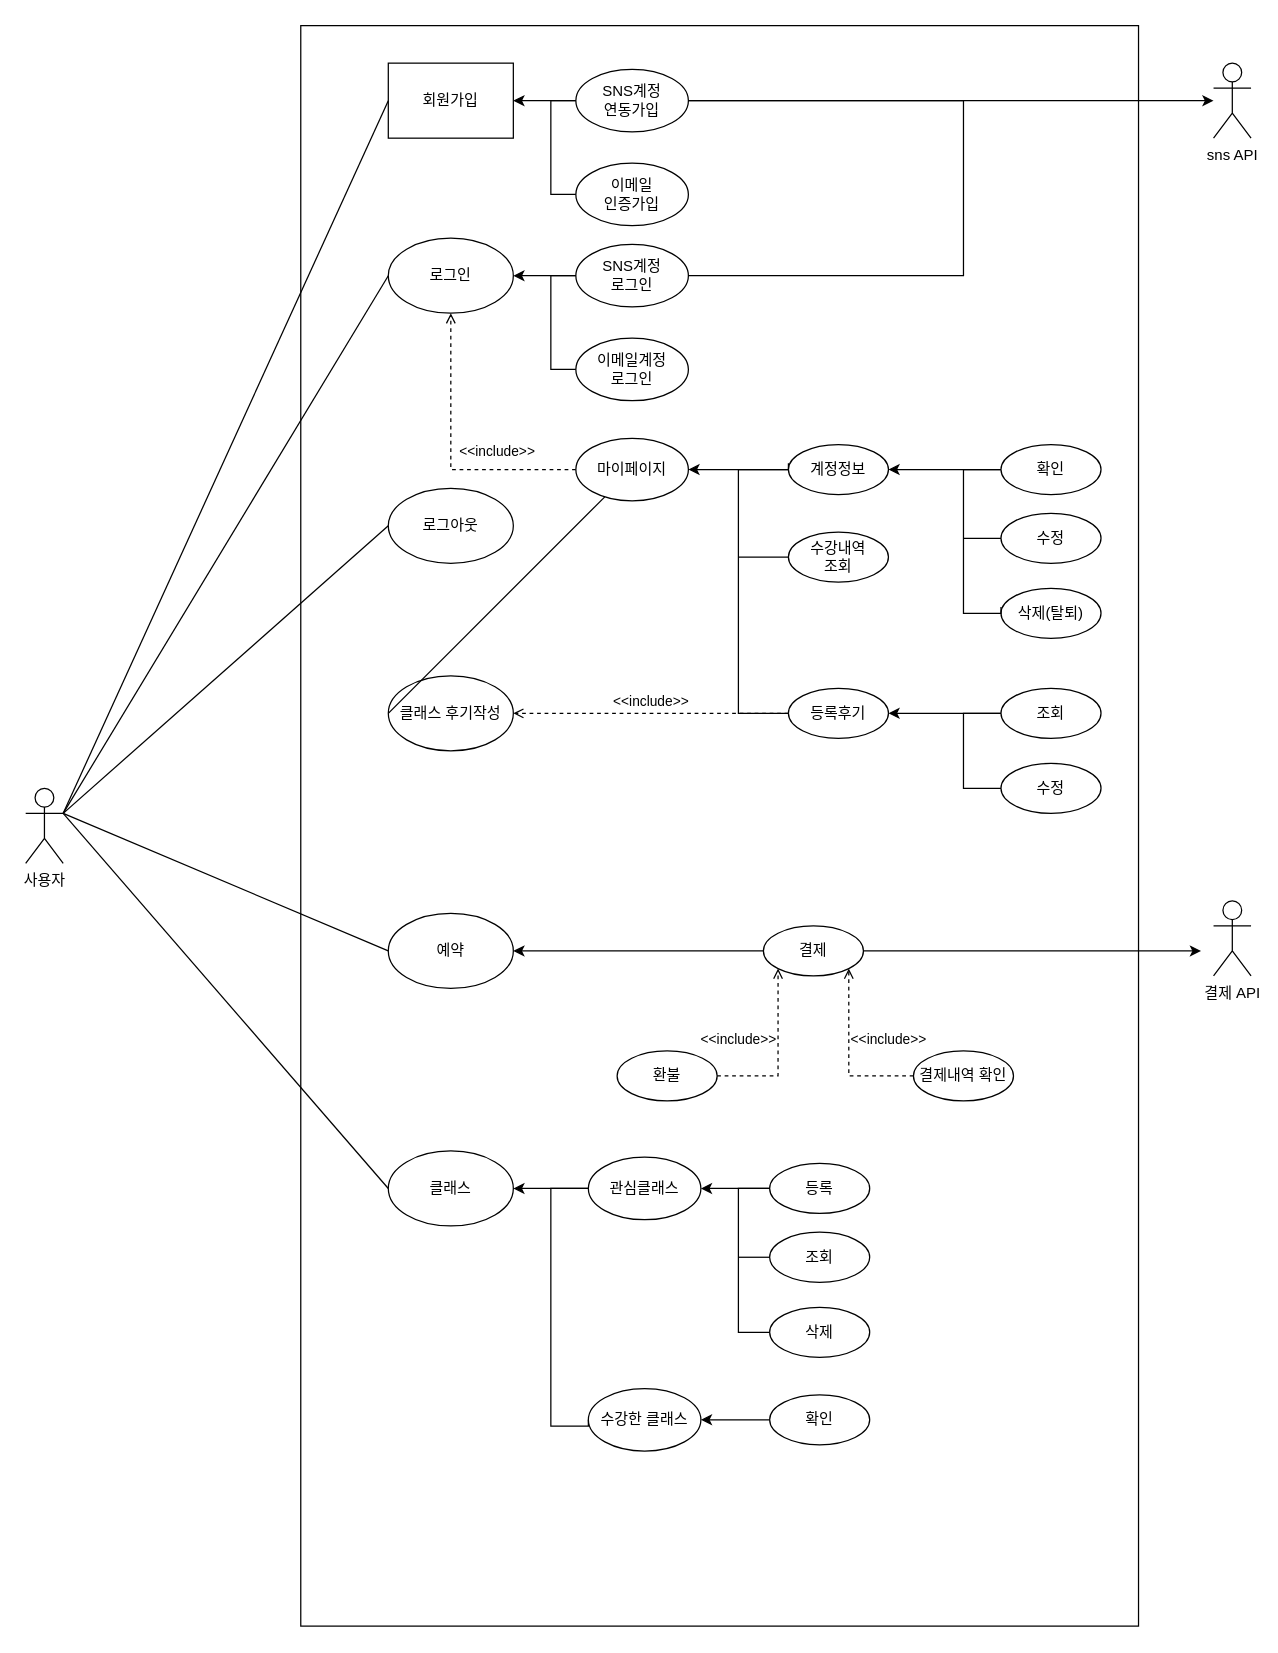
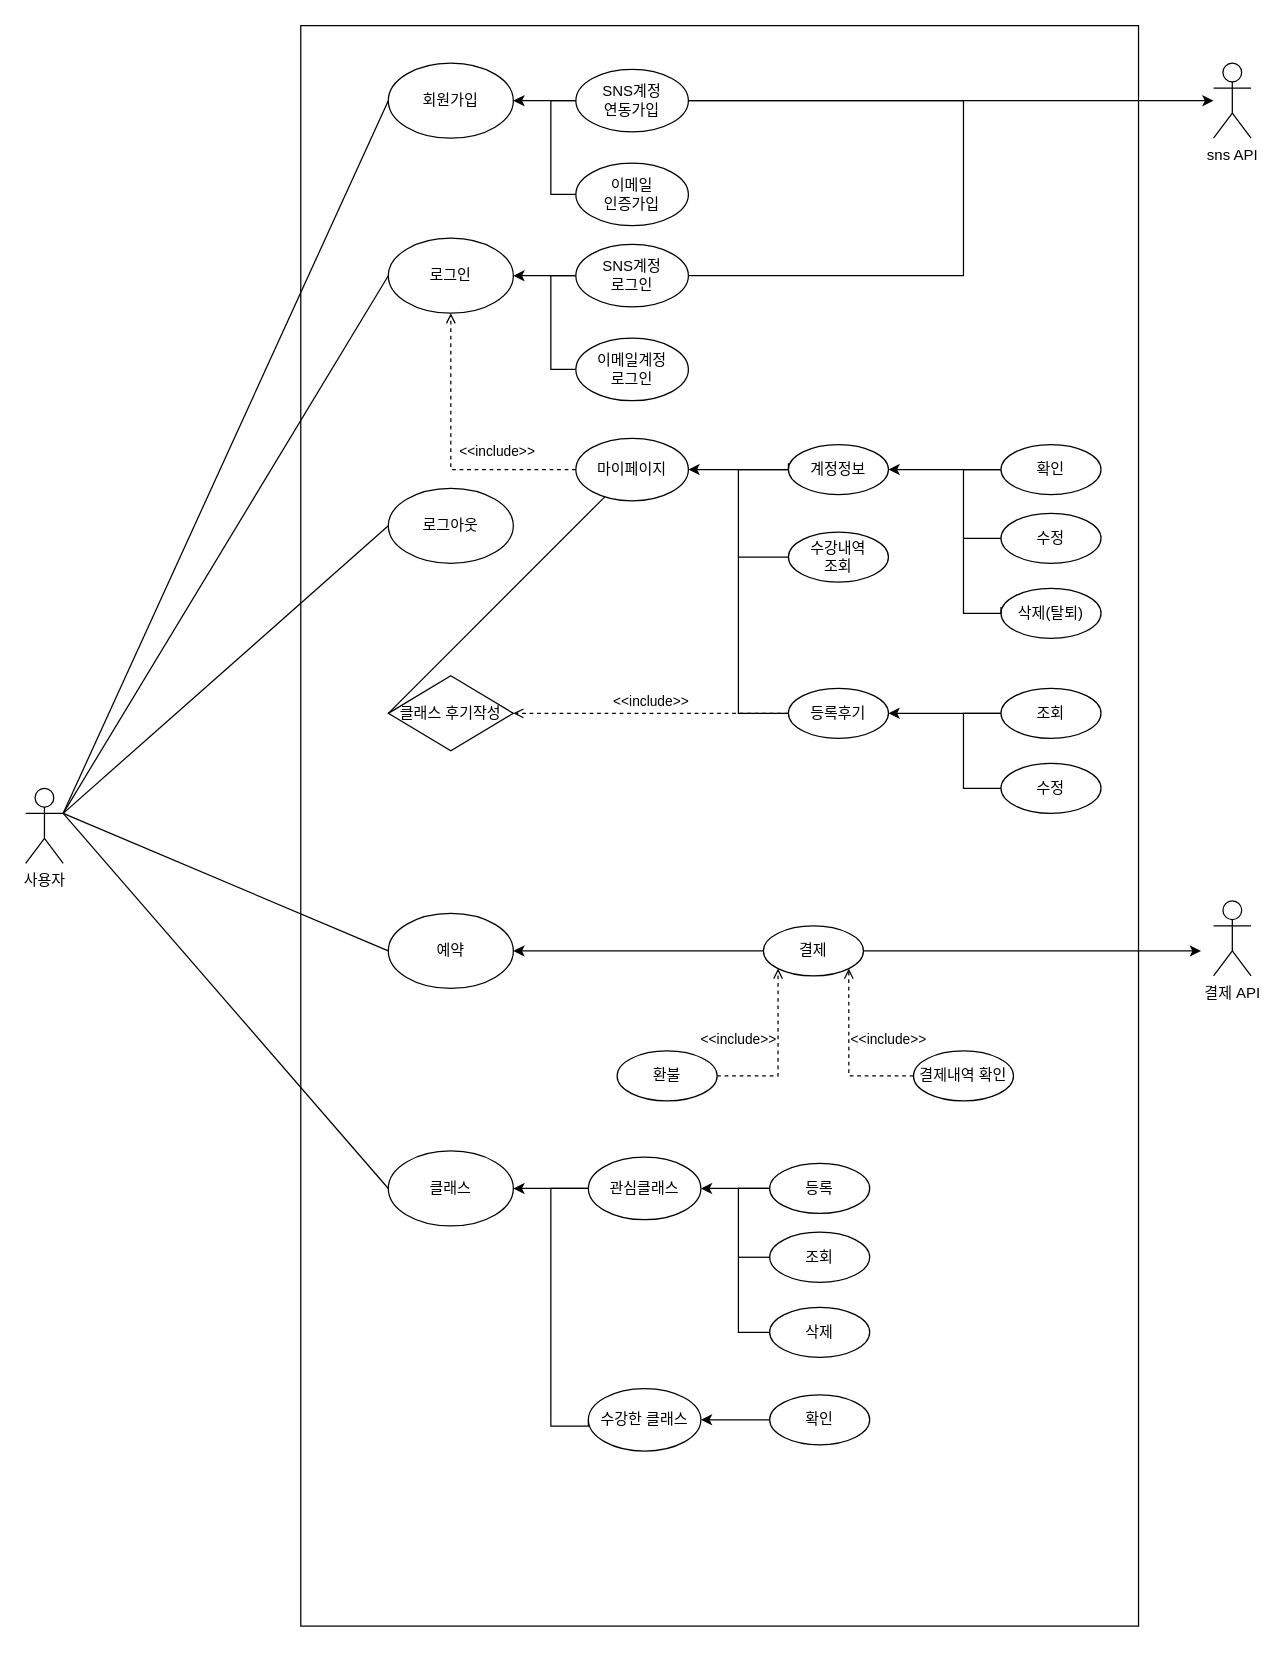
(451, 101) -> (451, 101)
(451, 713) -> (451, 713)
